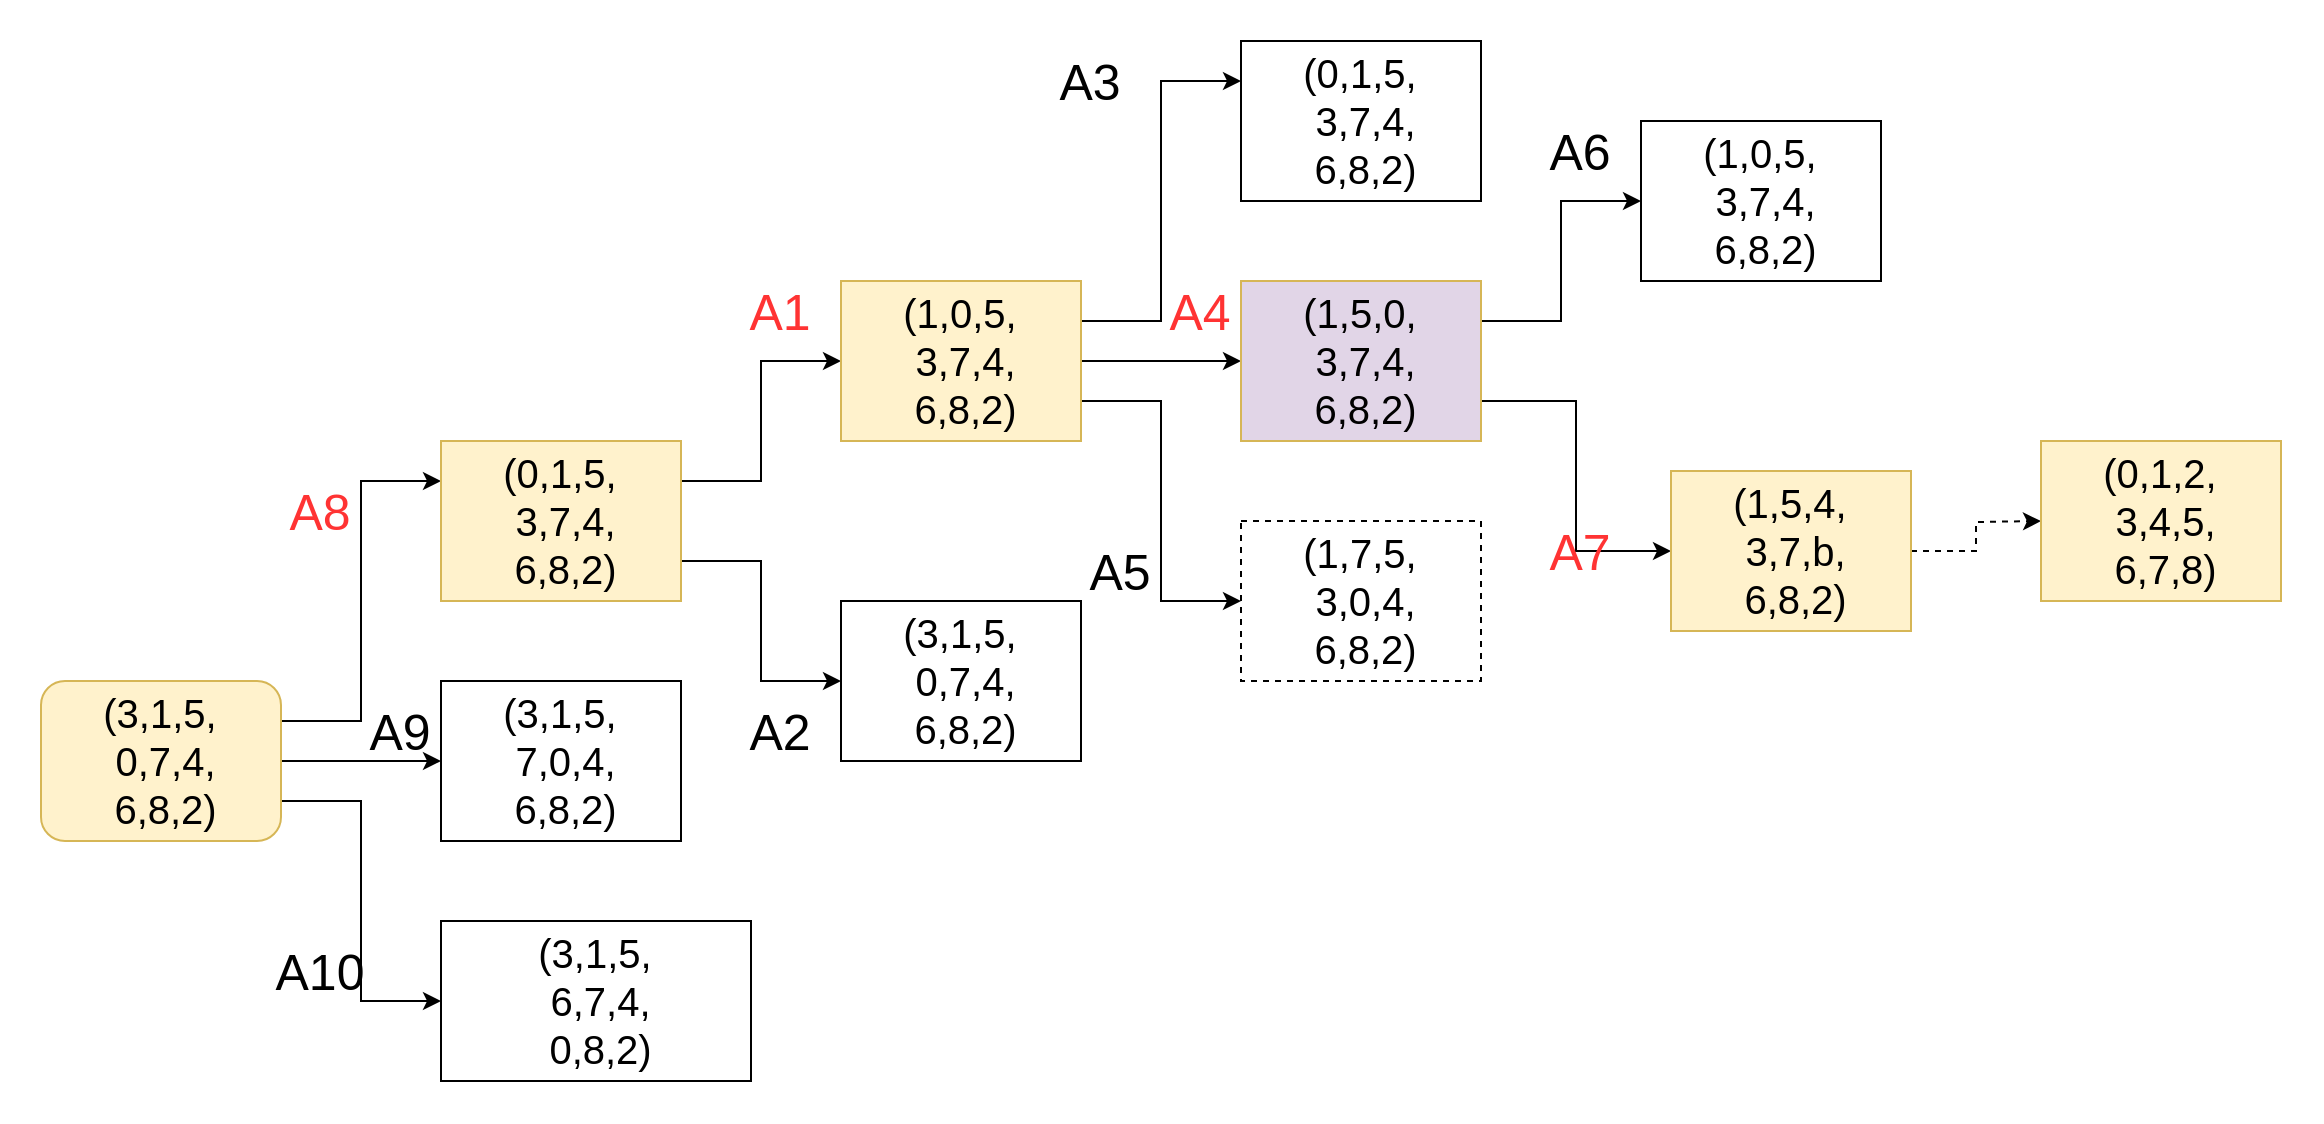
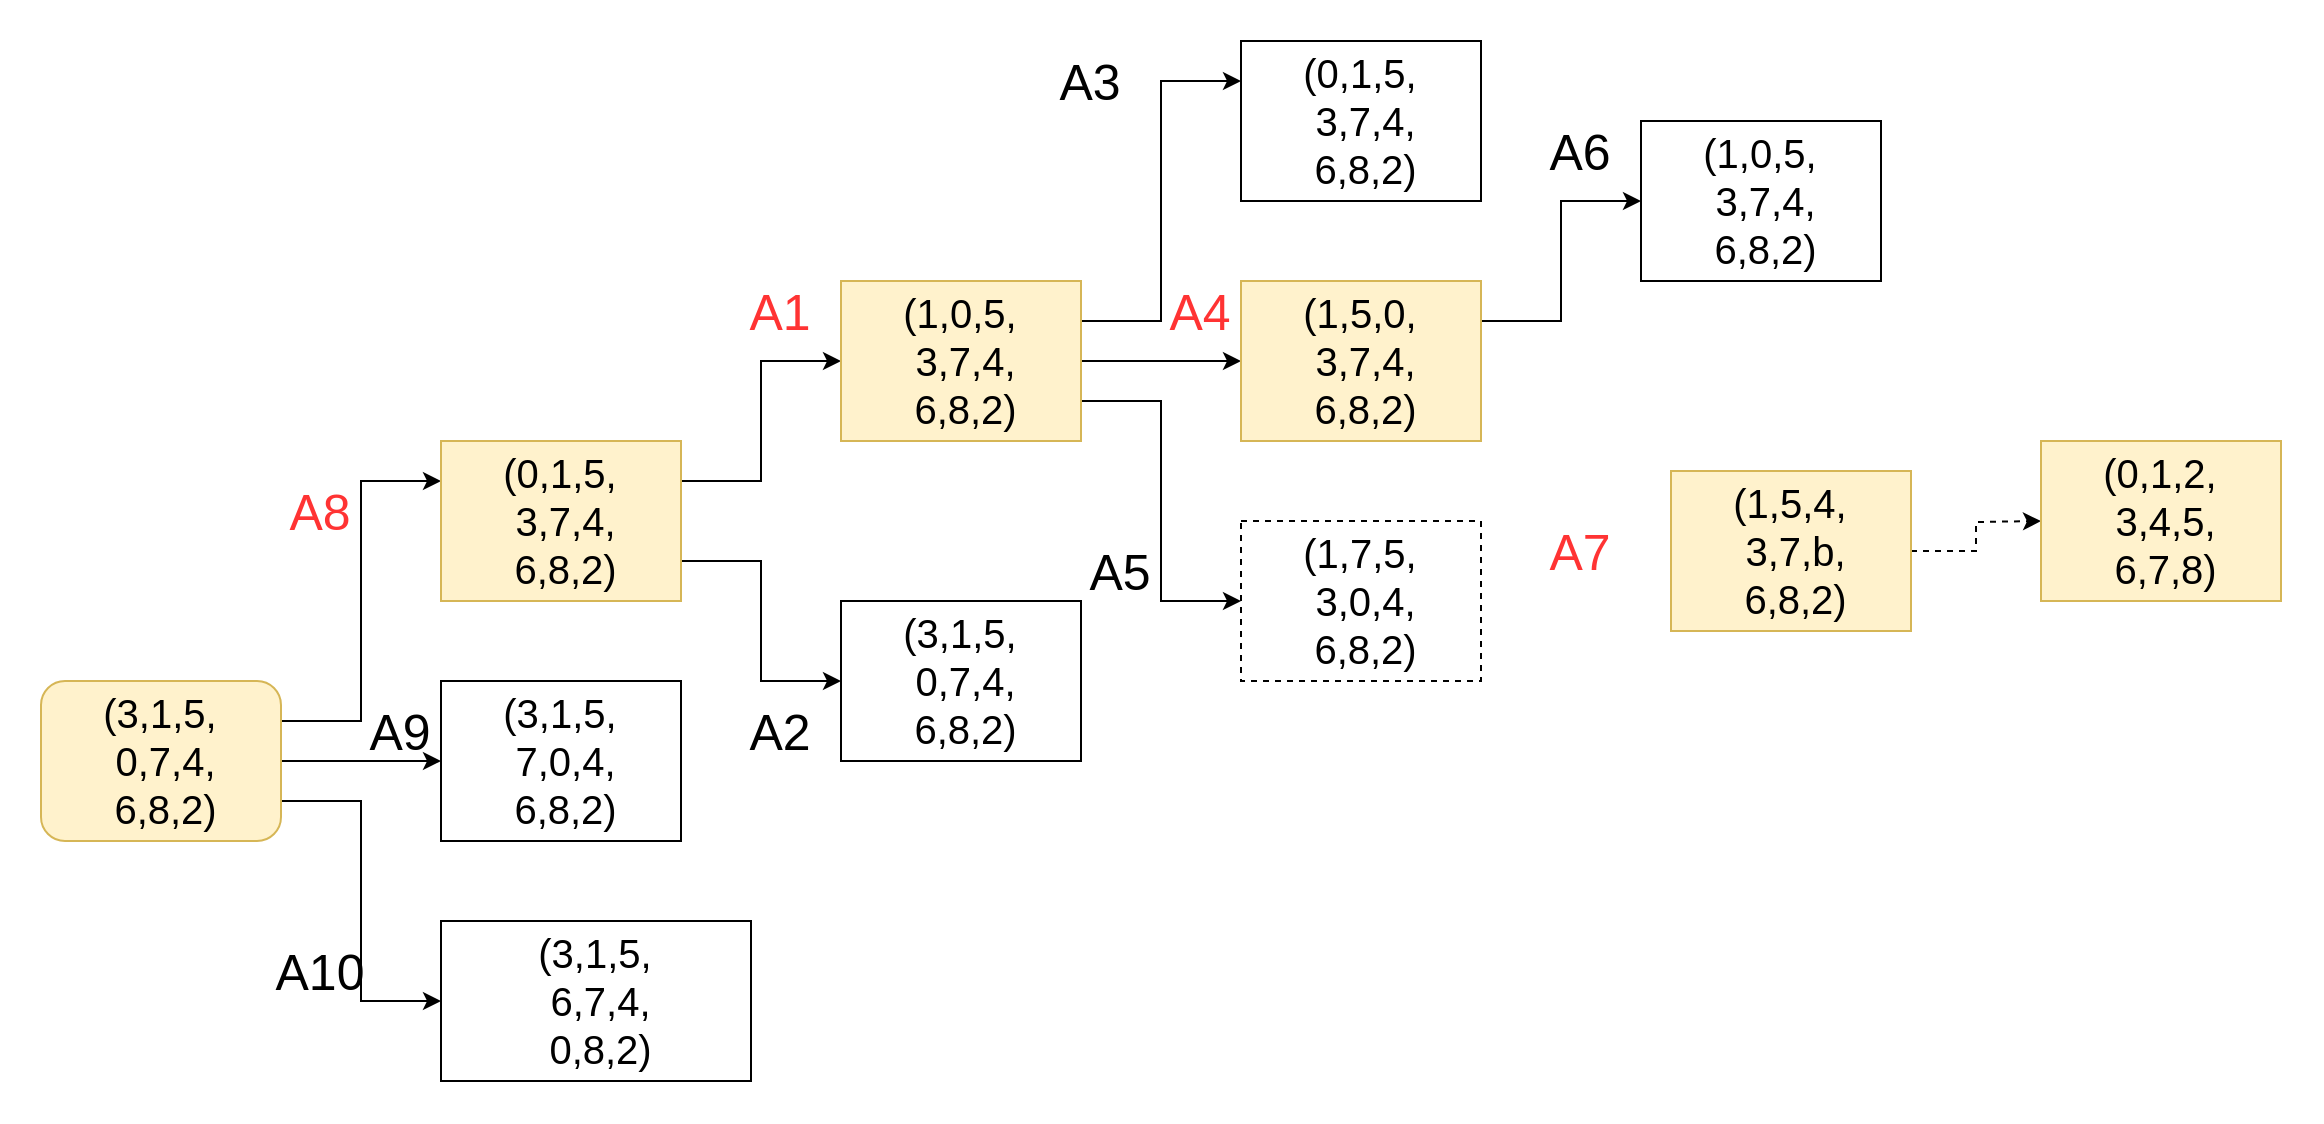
(1361, 361) -> (1361, 361)
(1576, 469) -> none
